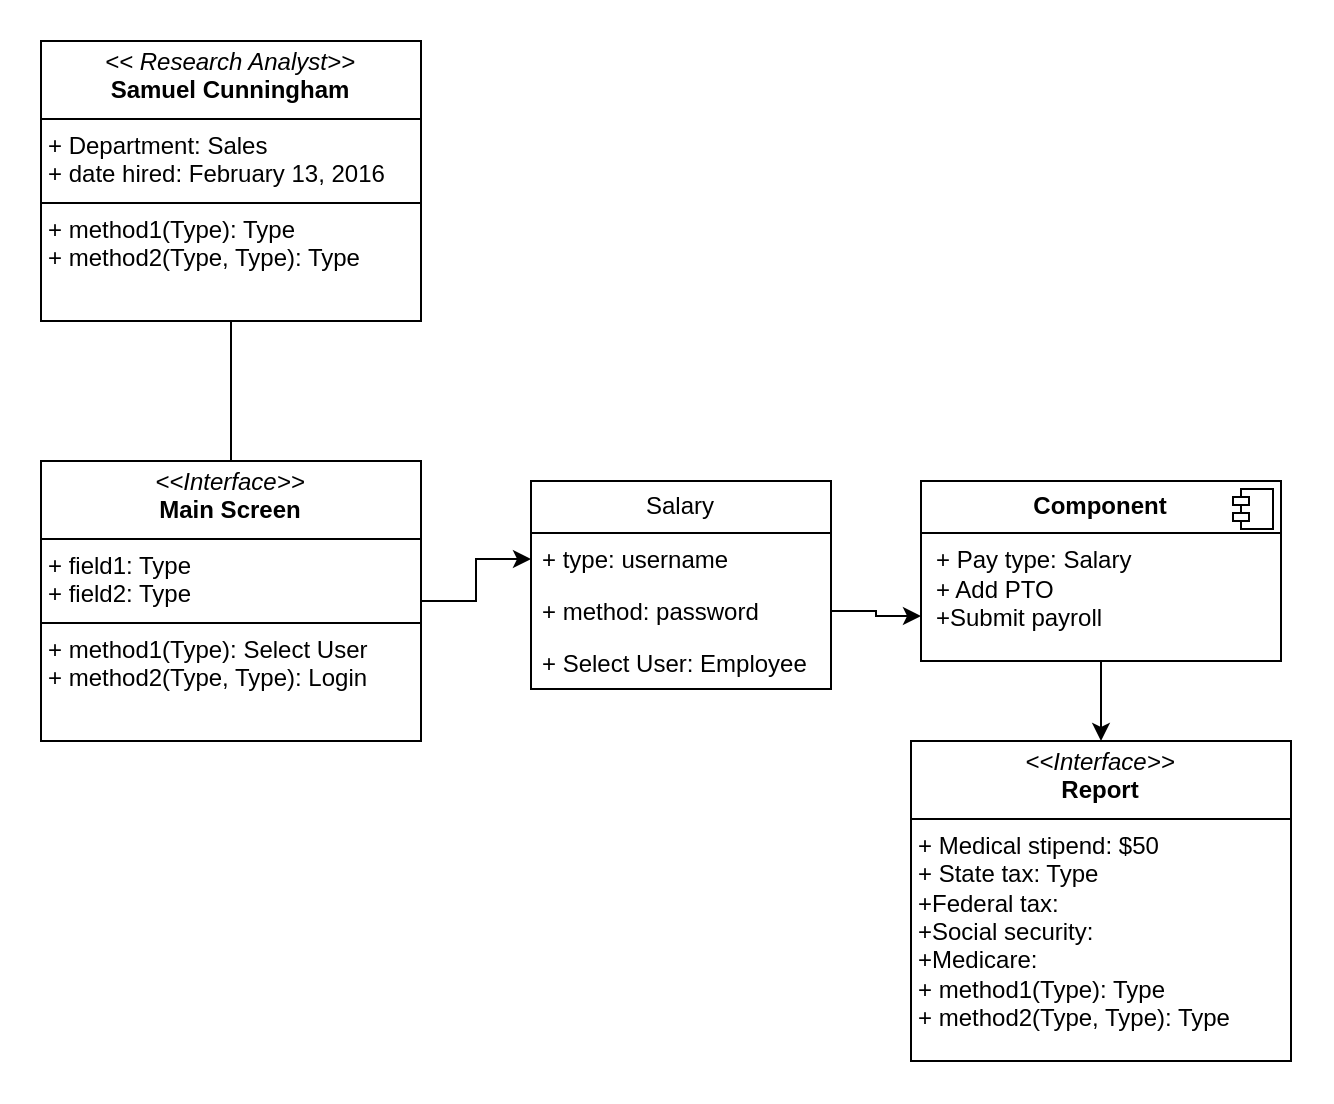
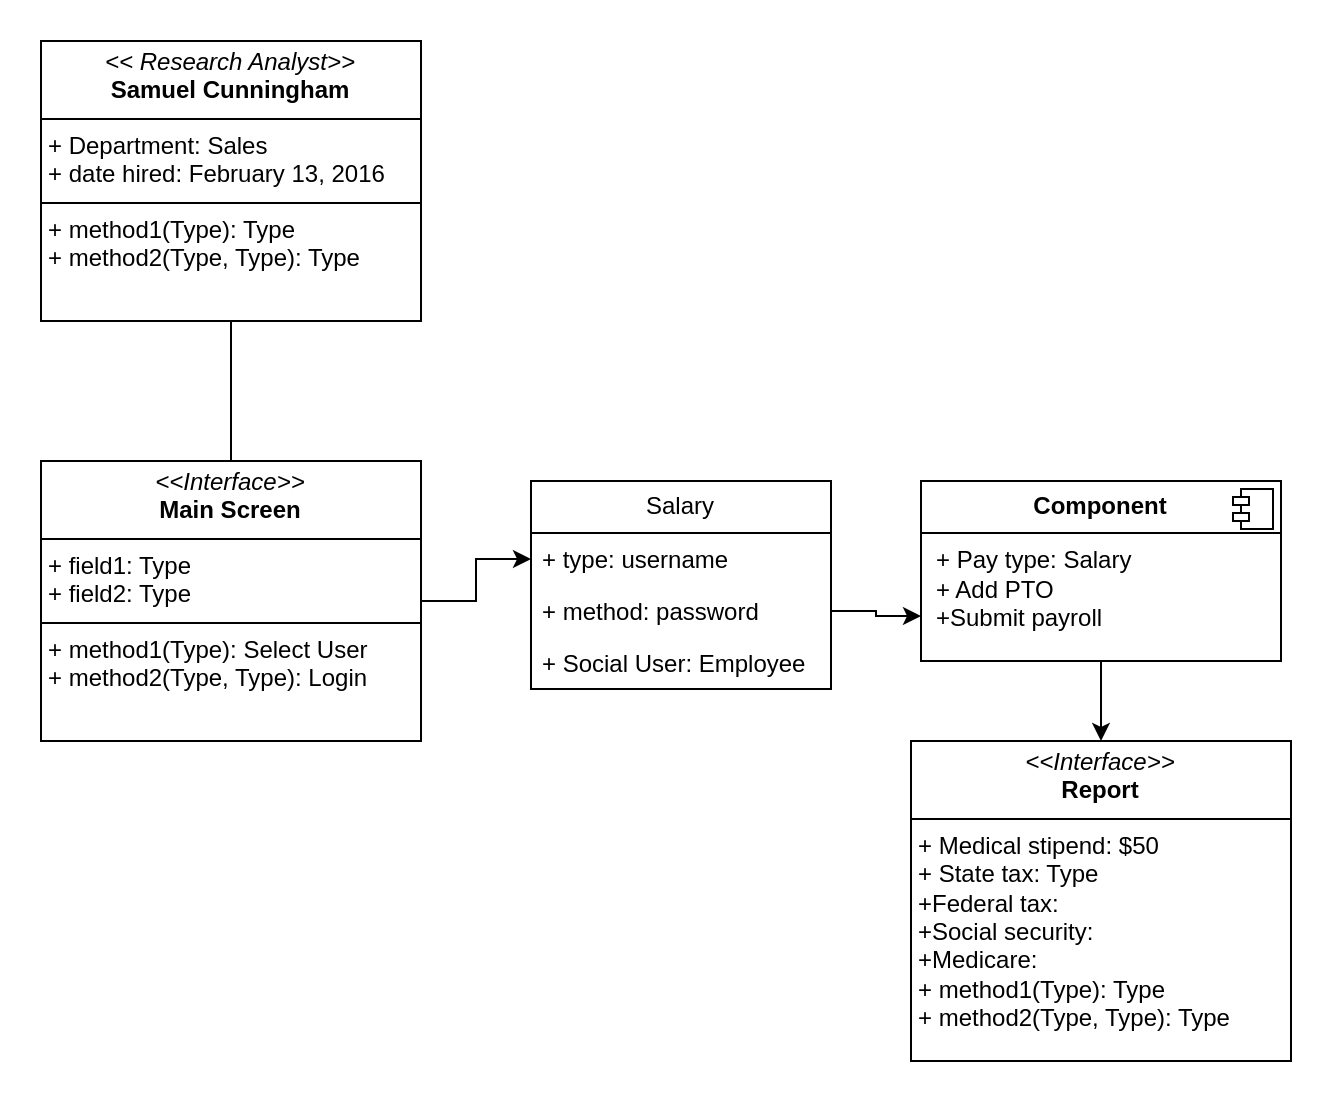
(679, 665) -> (676, 665)
